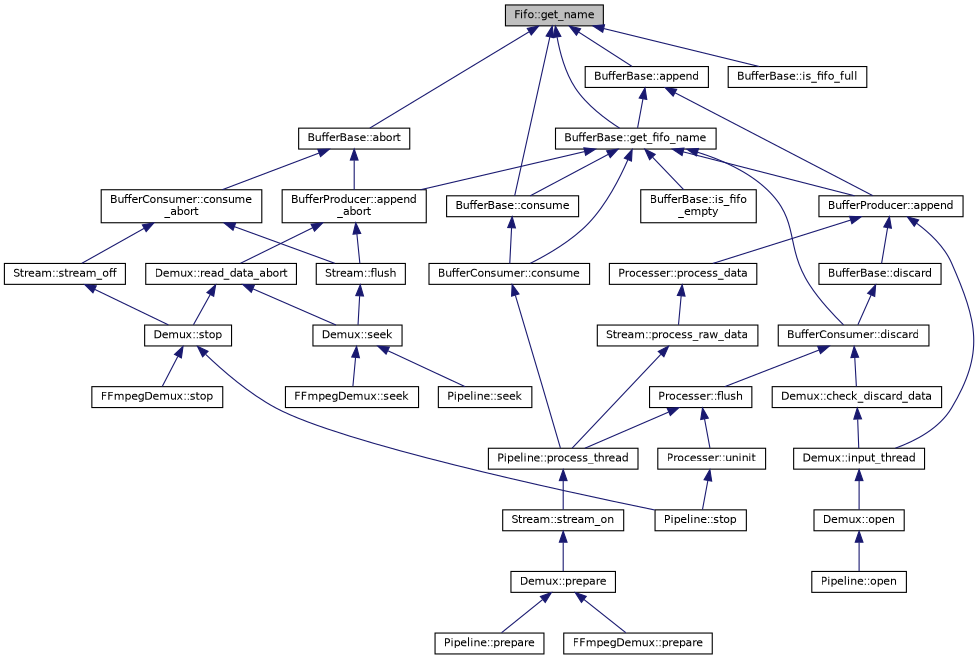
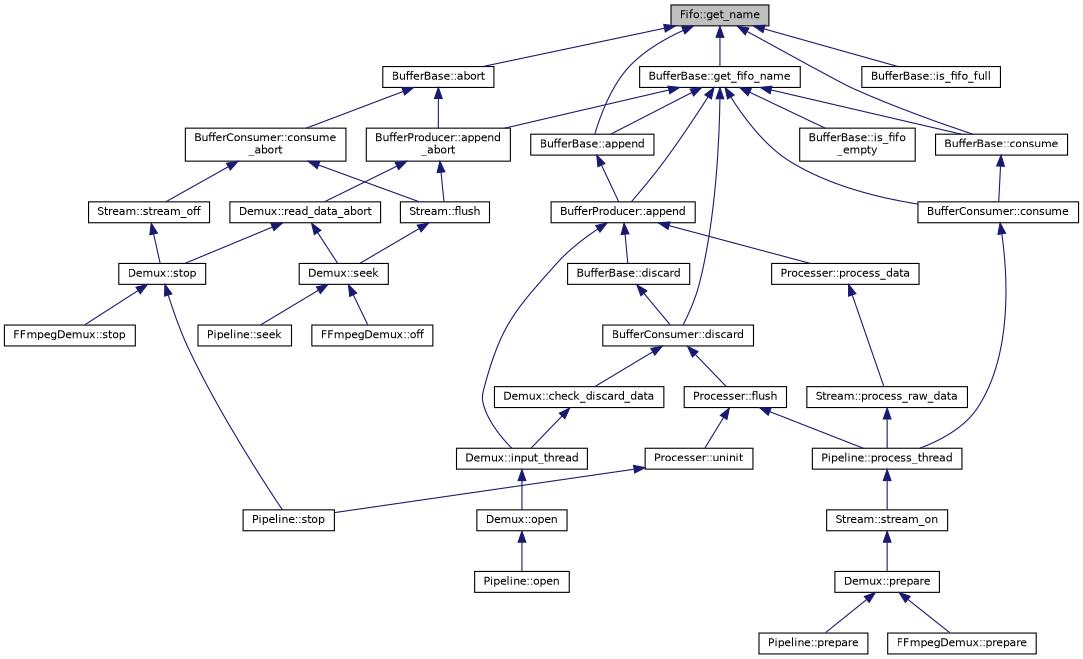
(640, 113) -> (651, 113)
(352, 397) -> (372, 336)
